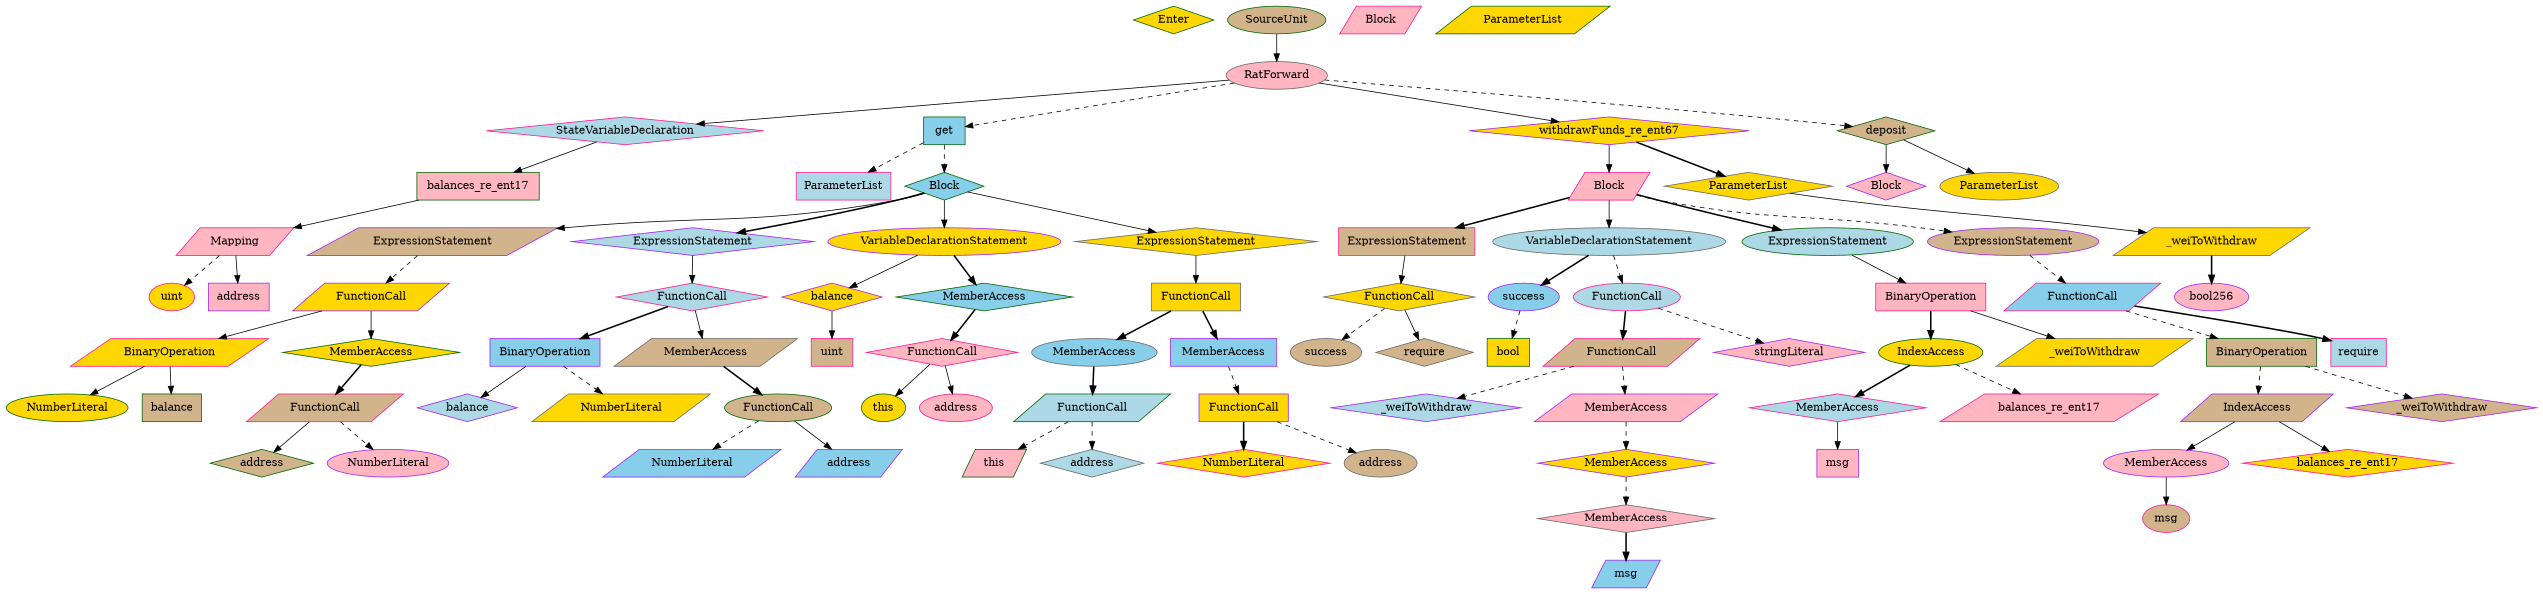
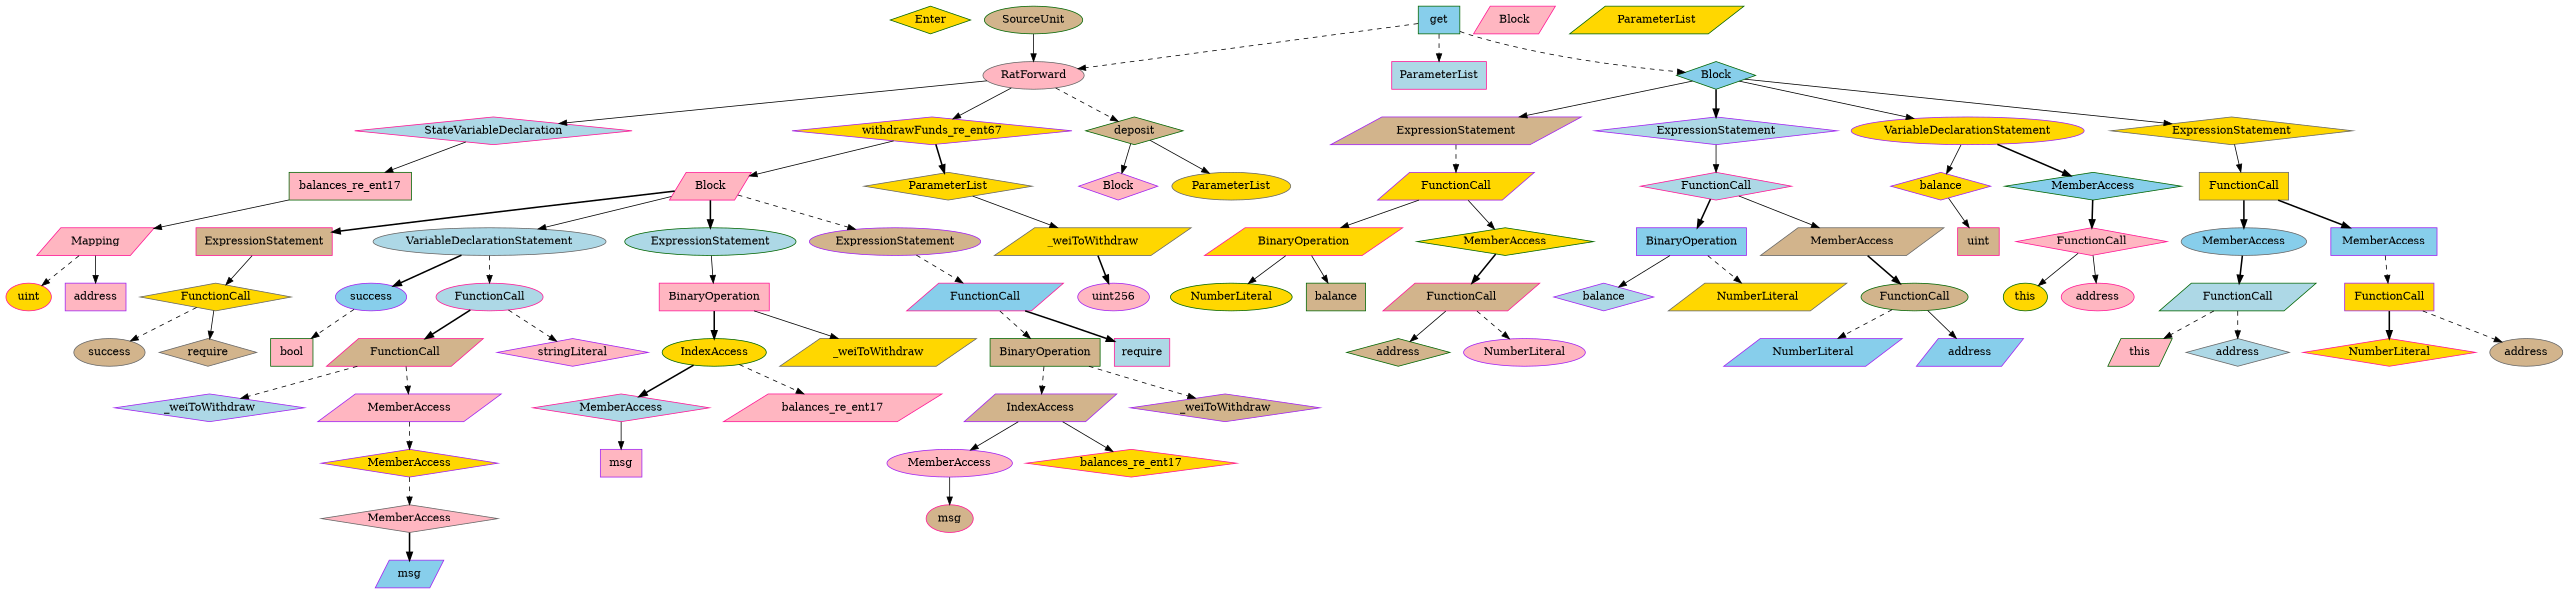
(1104, 104) -> (1252, 46)
(2212, 297) -> (1114, 297)
(1508, 352) -> (292, 352)
